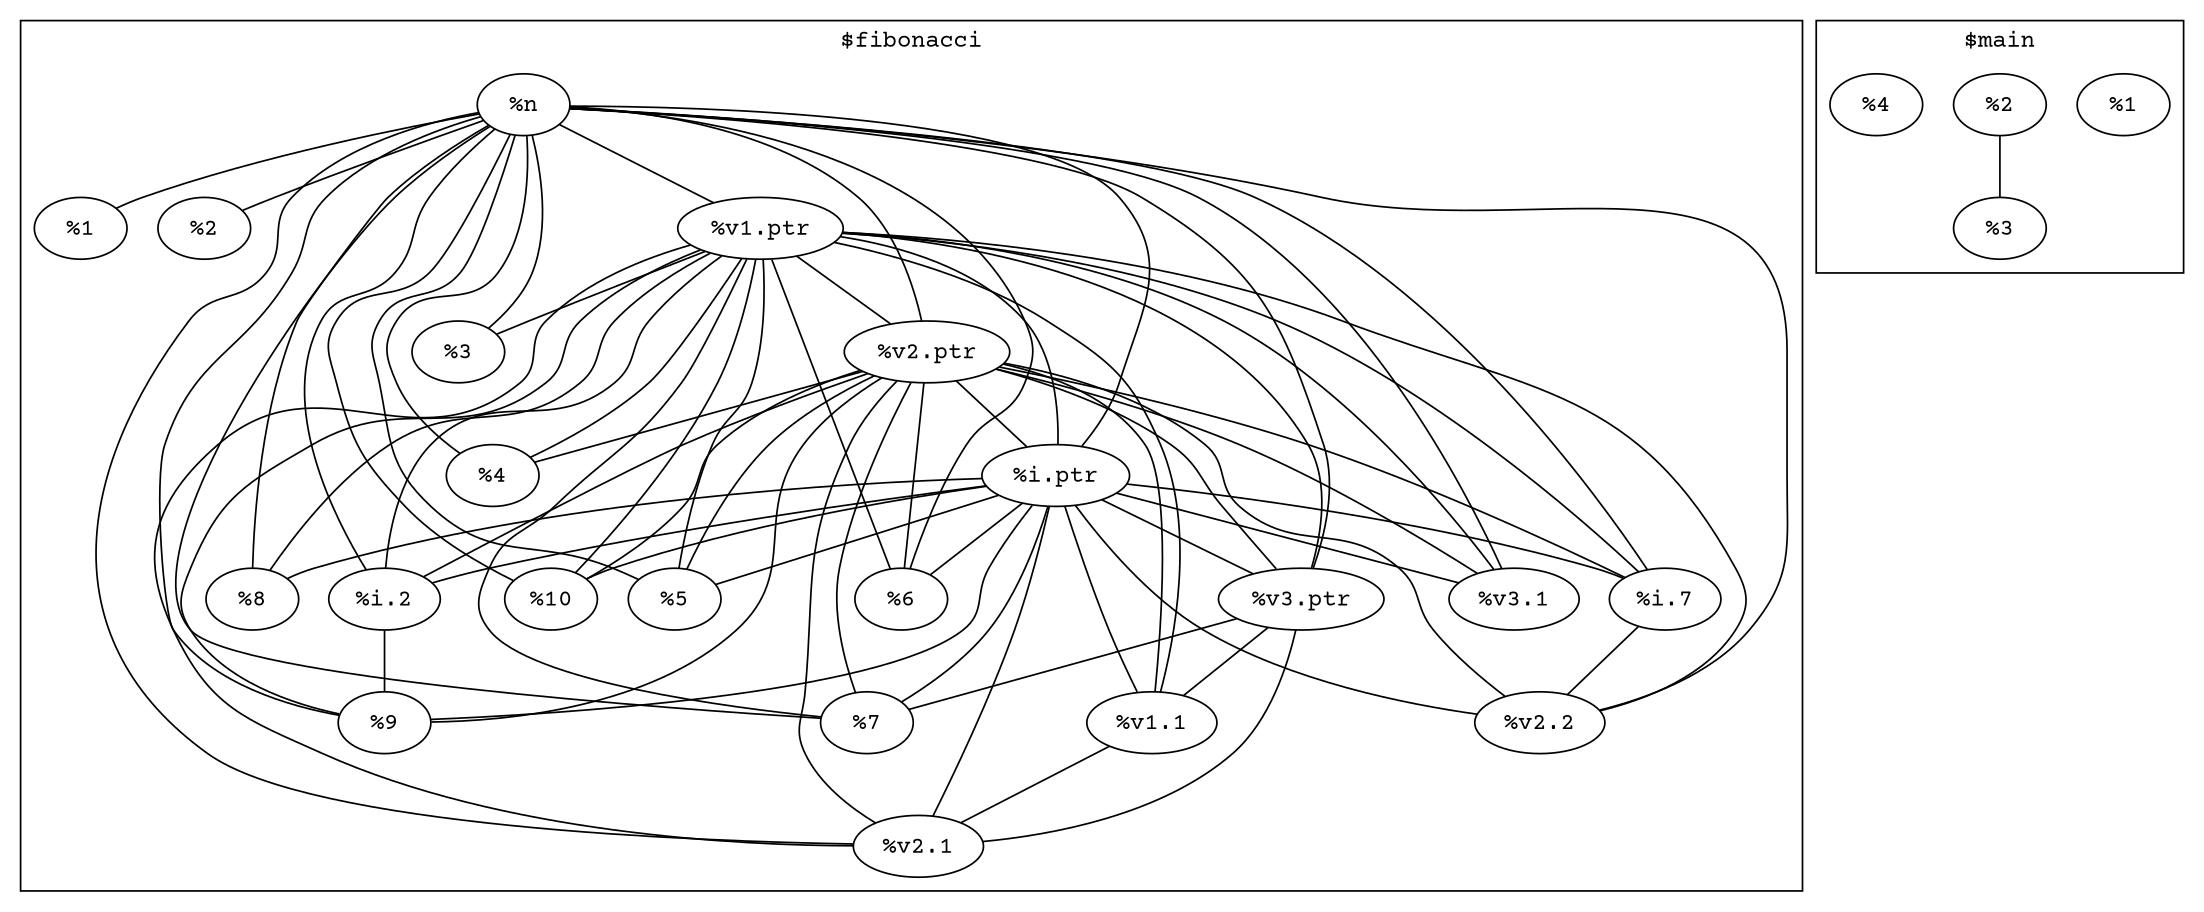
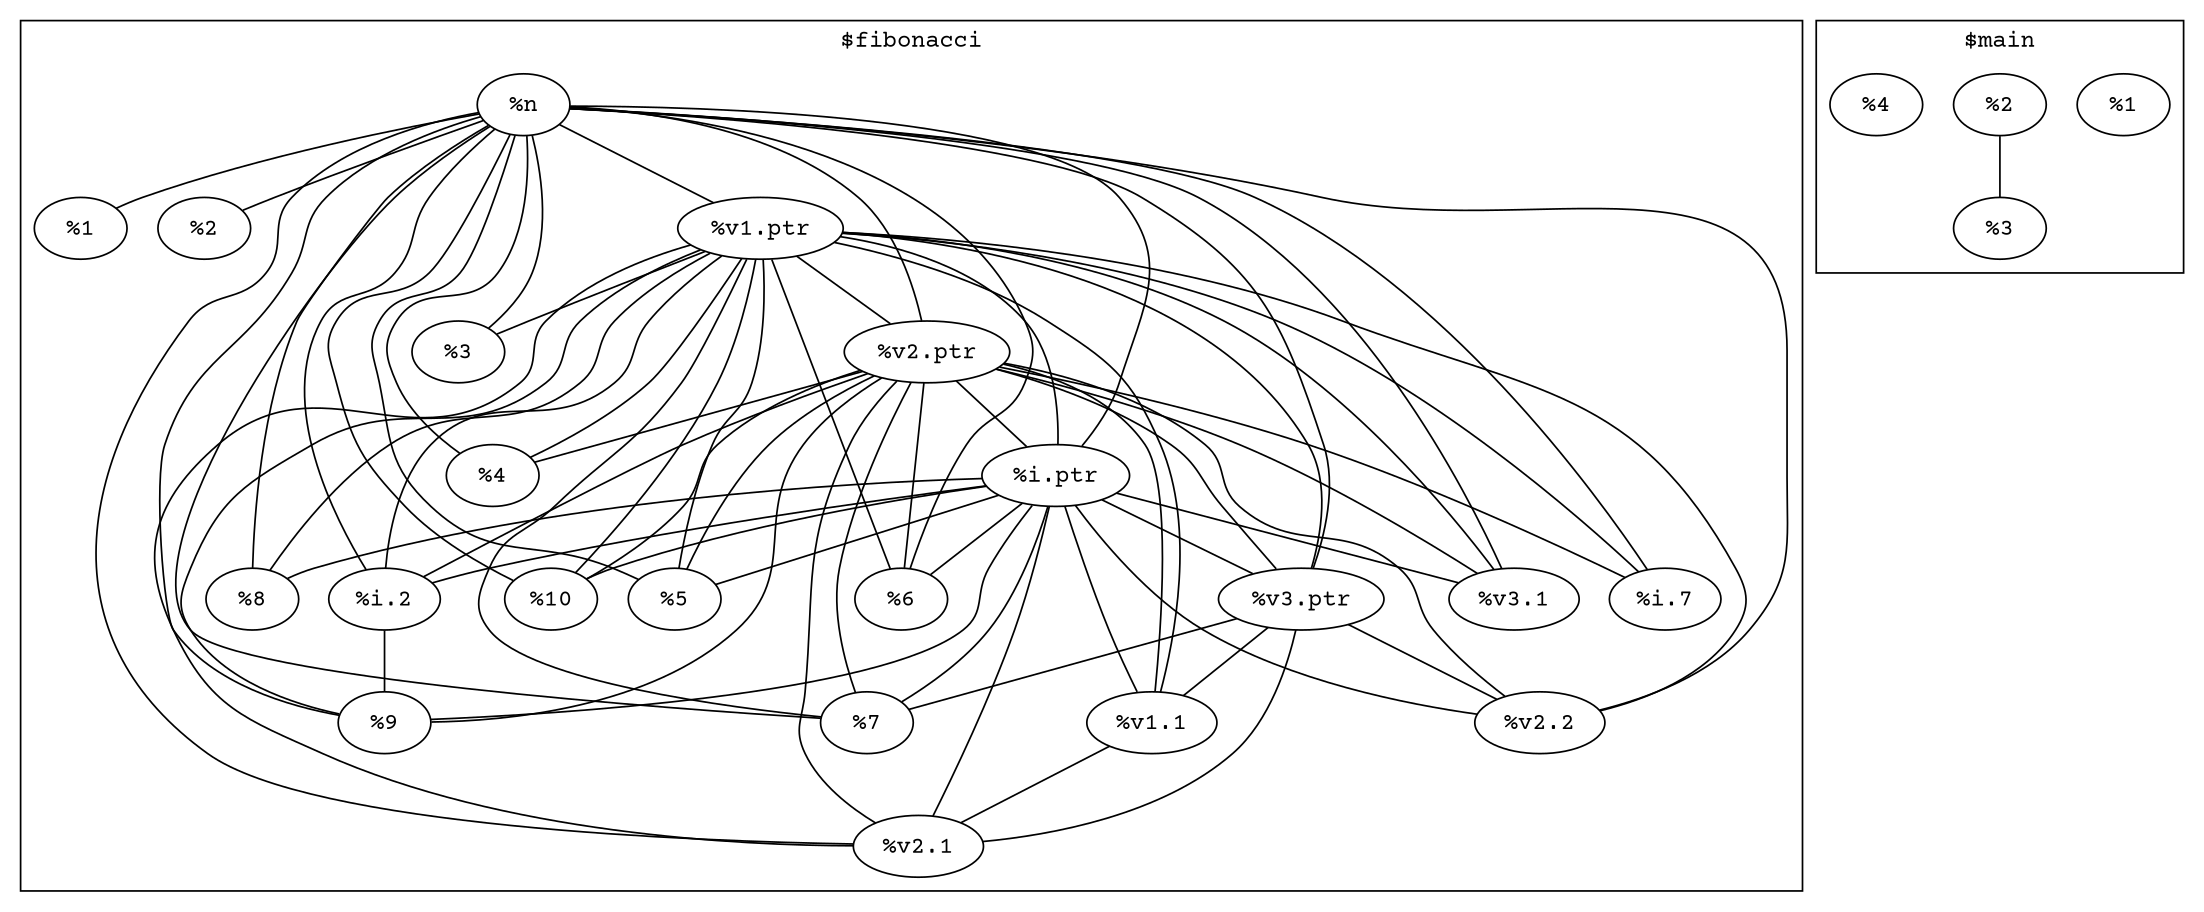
(1352, 515) -> none
(1603, 661) -> (1423, 662)
